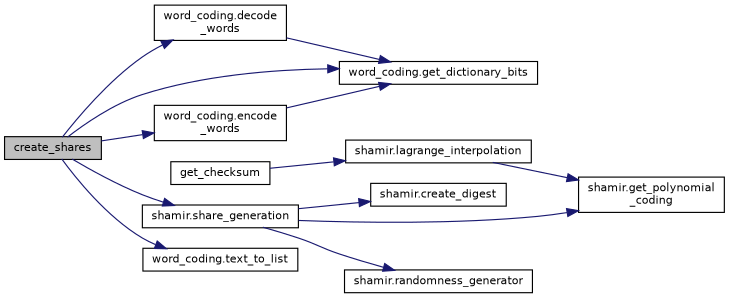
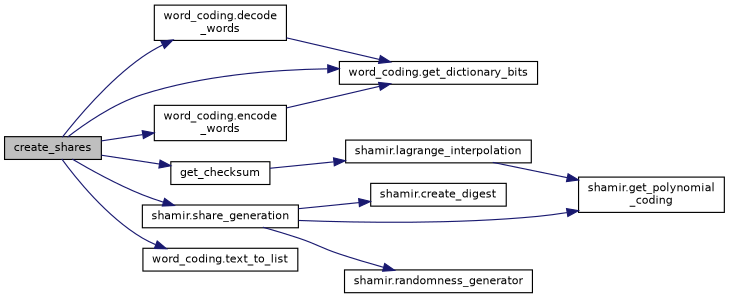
none -> (130, 160)
